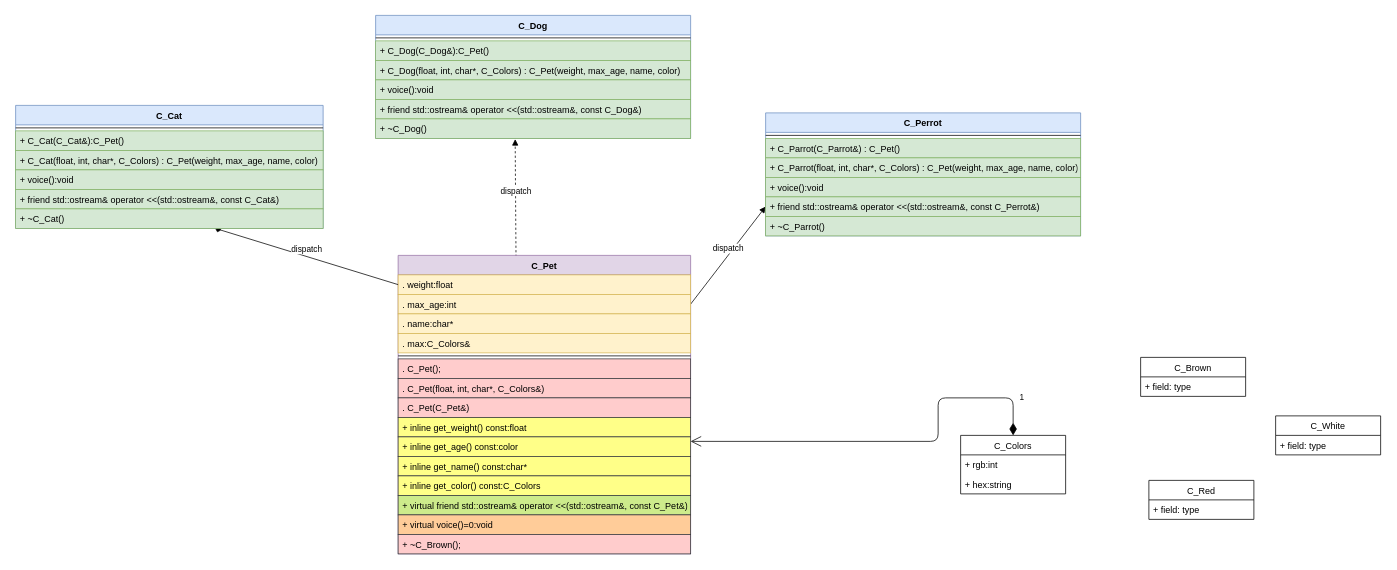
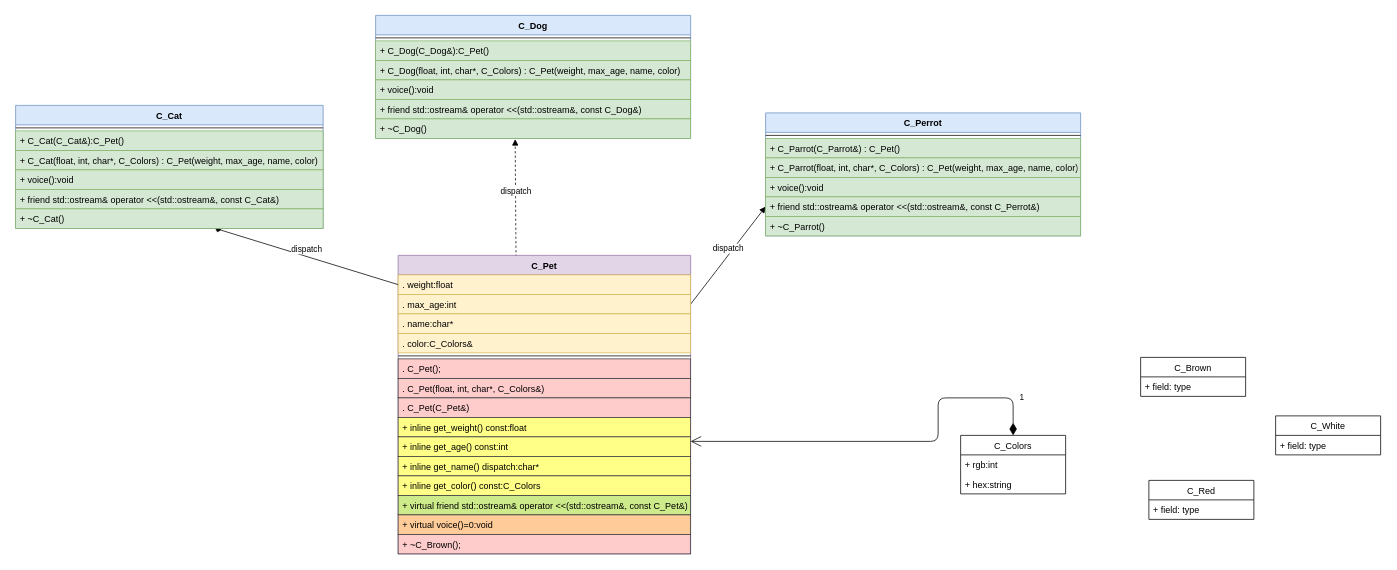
(436, 344) -> (440, 344)
(469, 447) -> (464, 447)
(472, 467) -> (478, 467)
